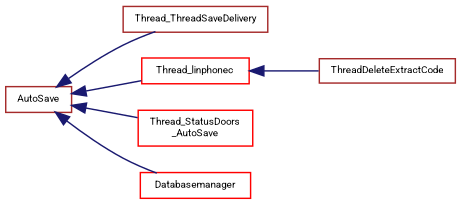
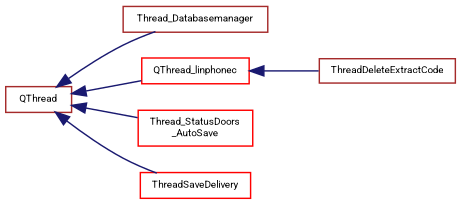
(195, 19) -> (195, 19)
(195, 71) -> (195, 71)
(39, 100) -> (39, 100)
(195, 185) -> (195, 185)
